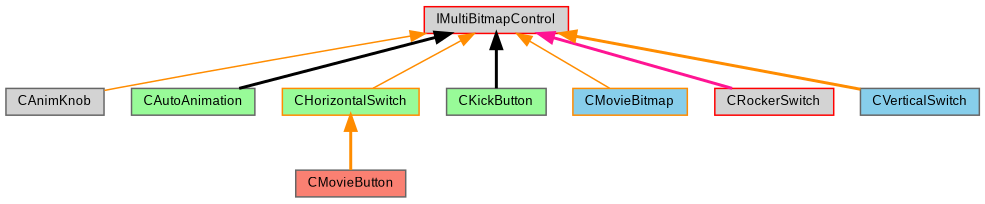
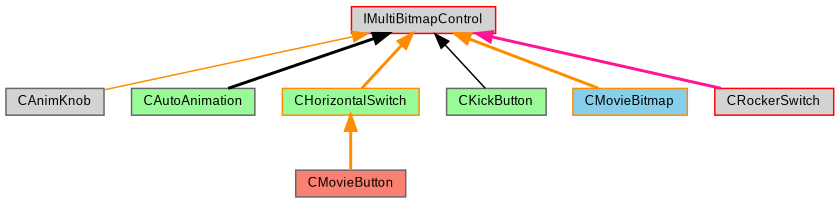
(417, 64) -> (382, 67)
(570, 65) -> (534, 64)
(496, 69) -> (465, 67)
(920, 102) -> none
